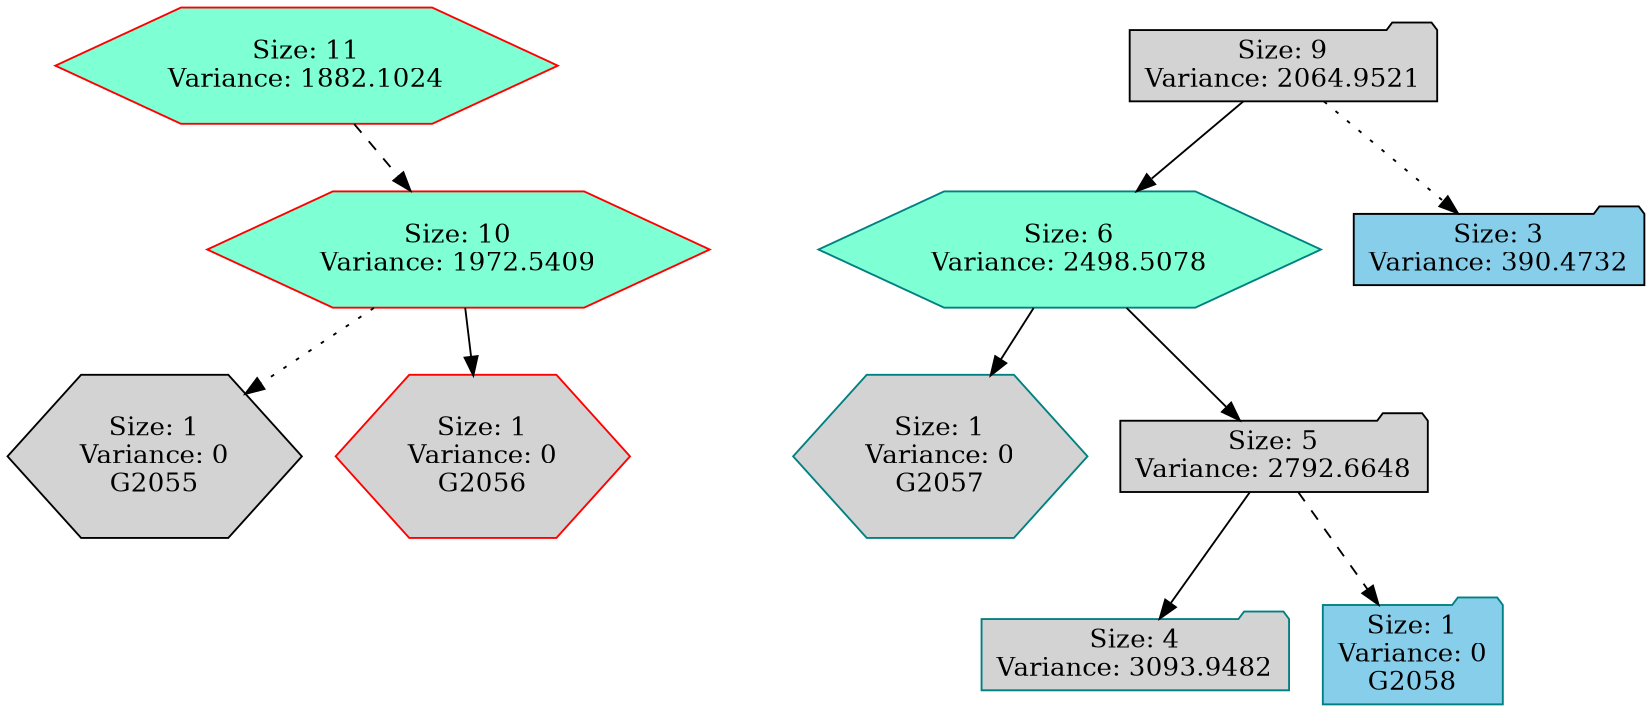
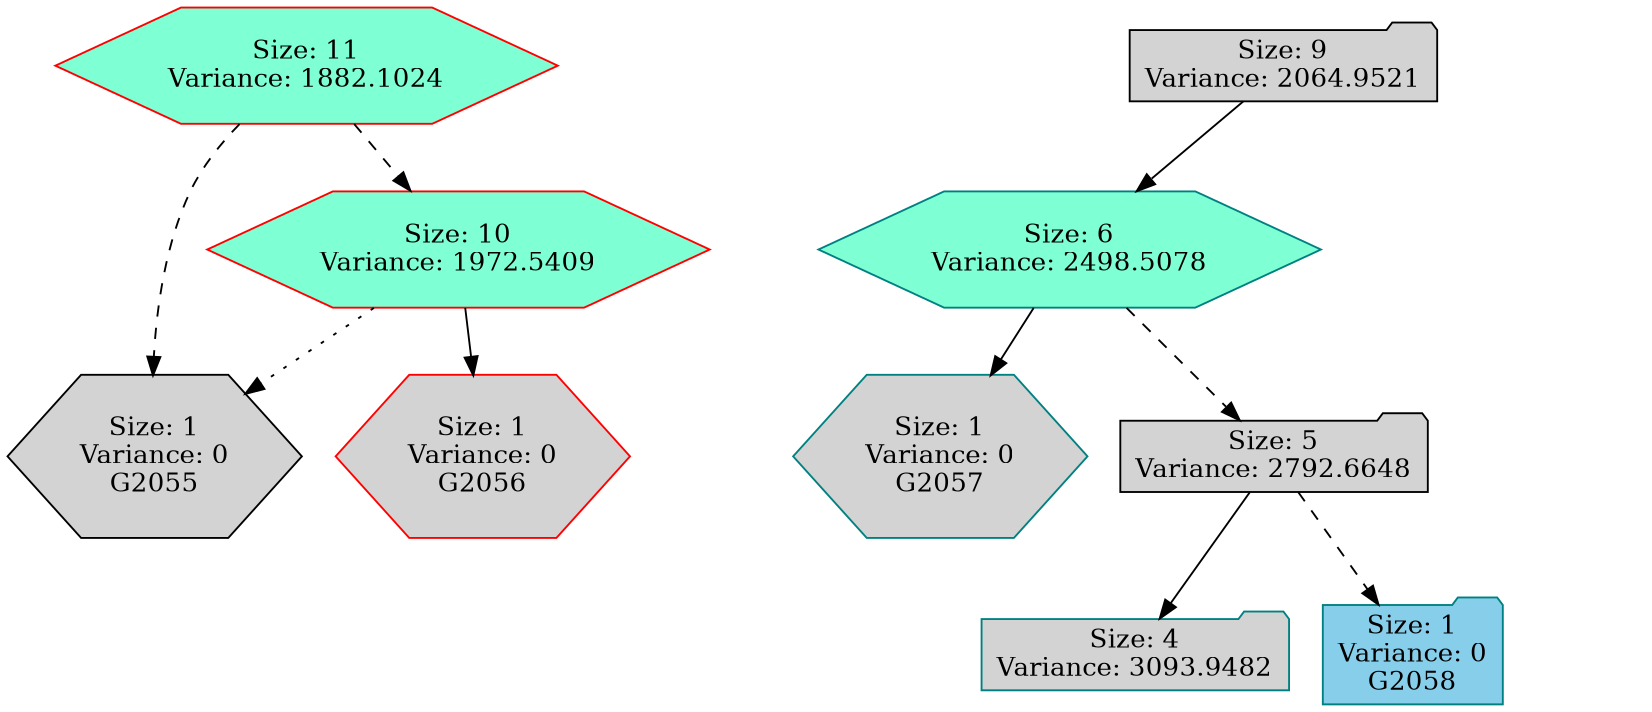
none -> (175, 232)
(1499, 250) -> none
(1176, 357) -> (1176, 357)
